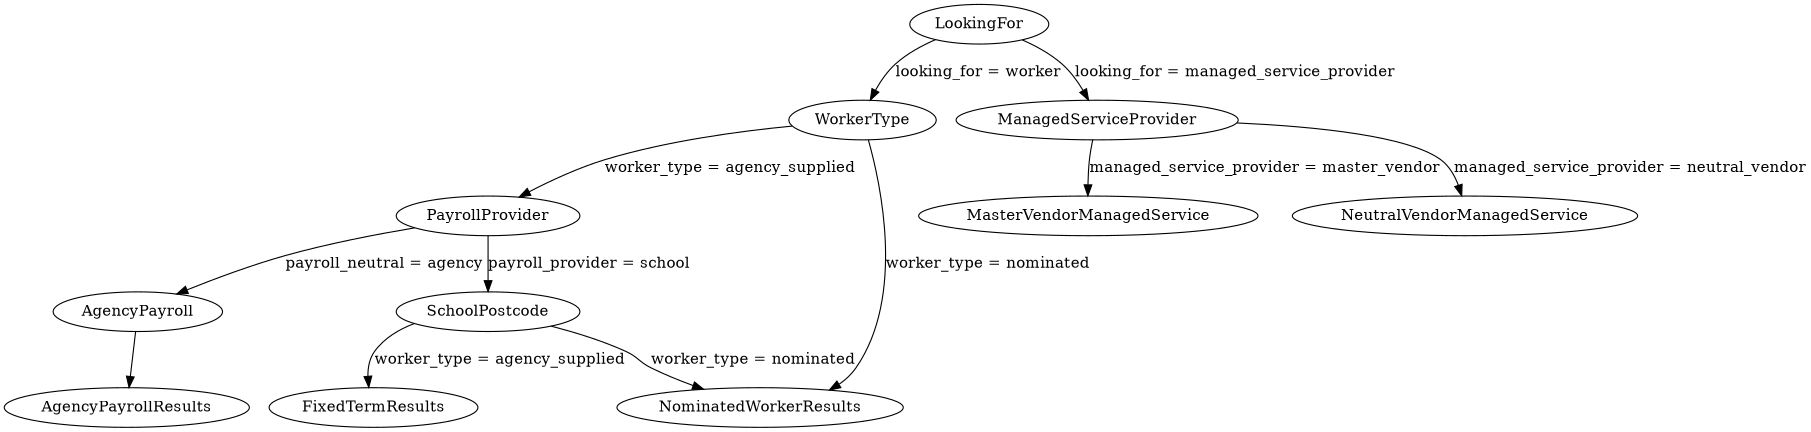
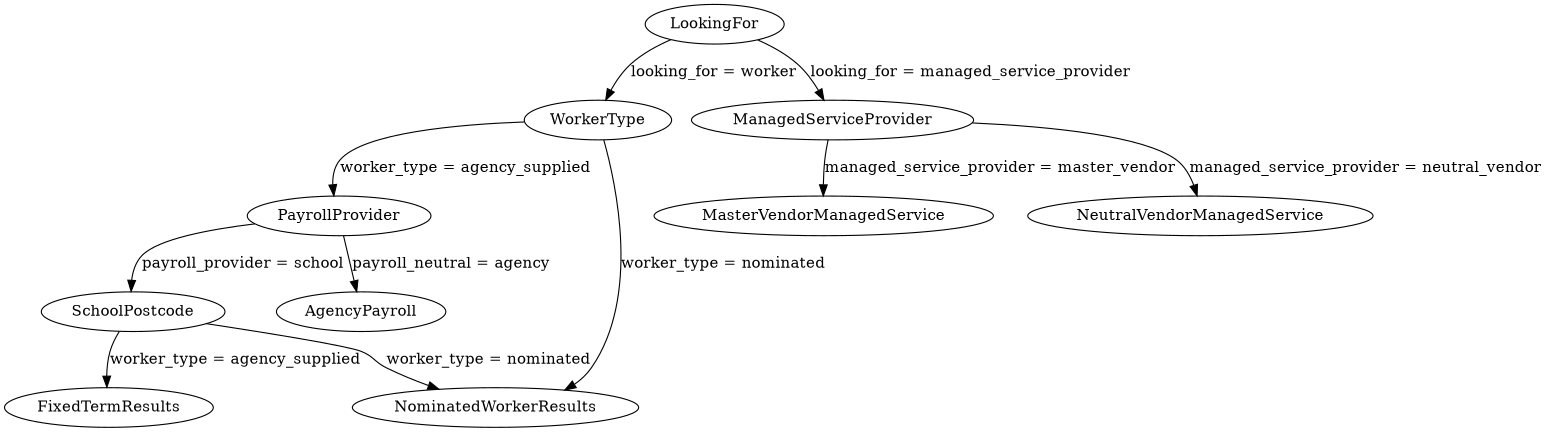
(127, 408) -> none
